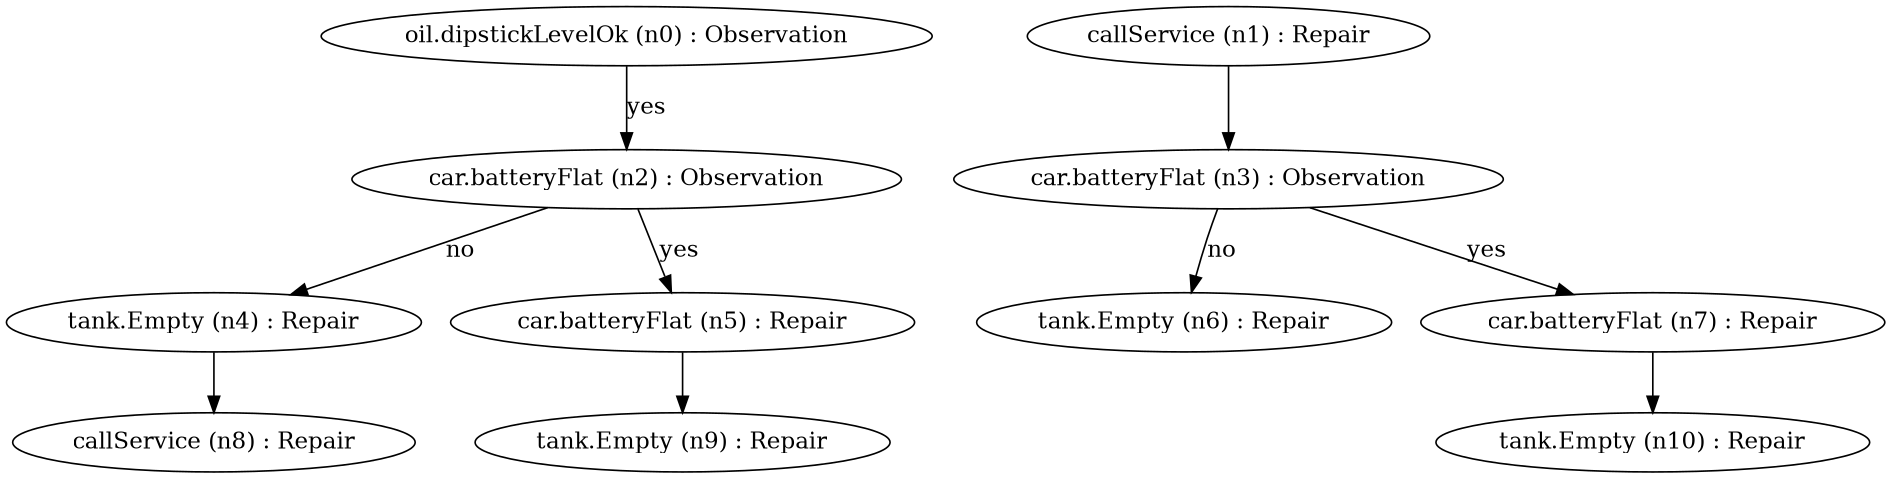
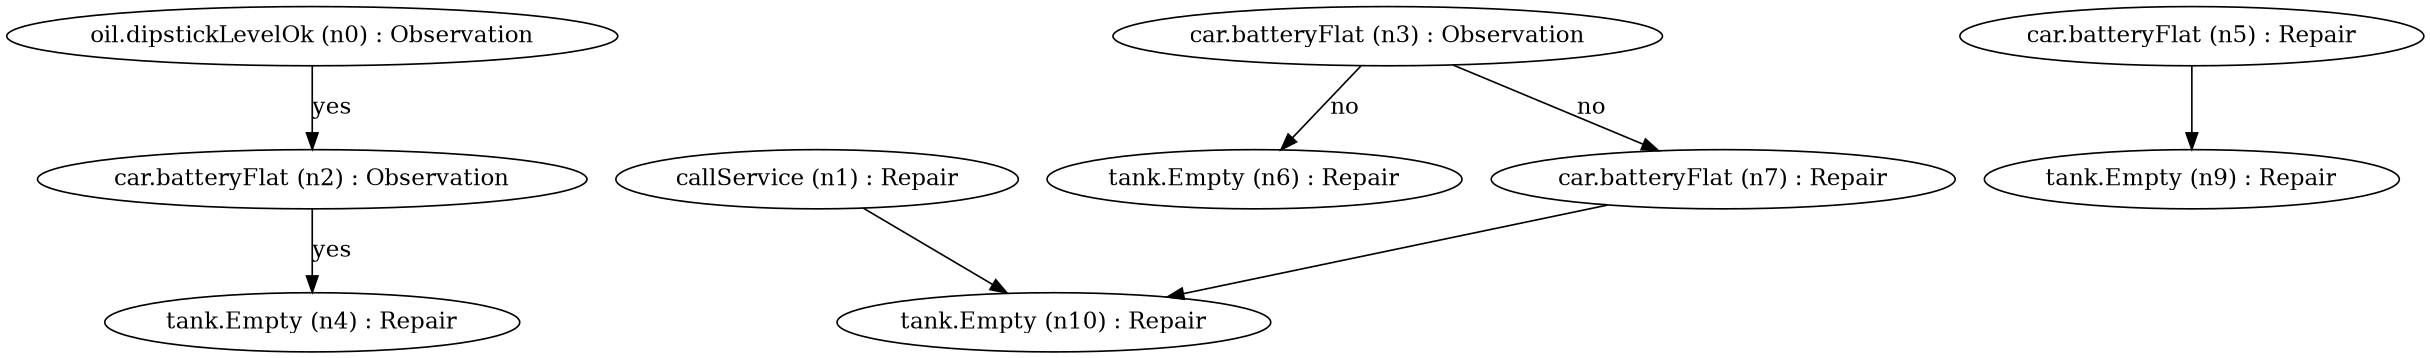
(1229, 99) -> (928, 246)
(651, 243) -> none
(461, 251) -> (333, 251)
(1488, 251) -> (1592, 108)
(214, 442) -> none
